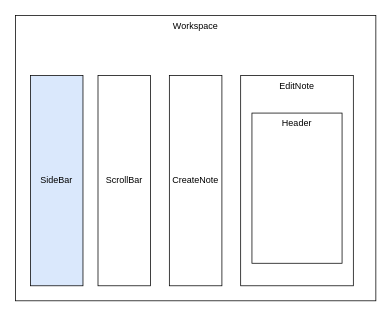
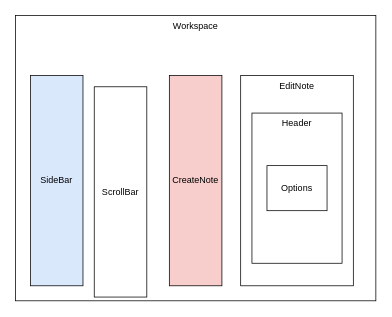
(124, 180) -> (120, 192)
(195, 180) -> (195, 180)
none -> (297, 188)
